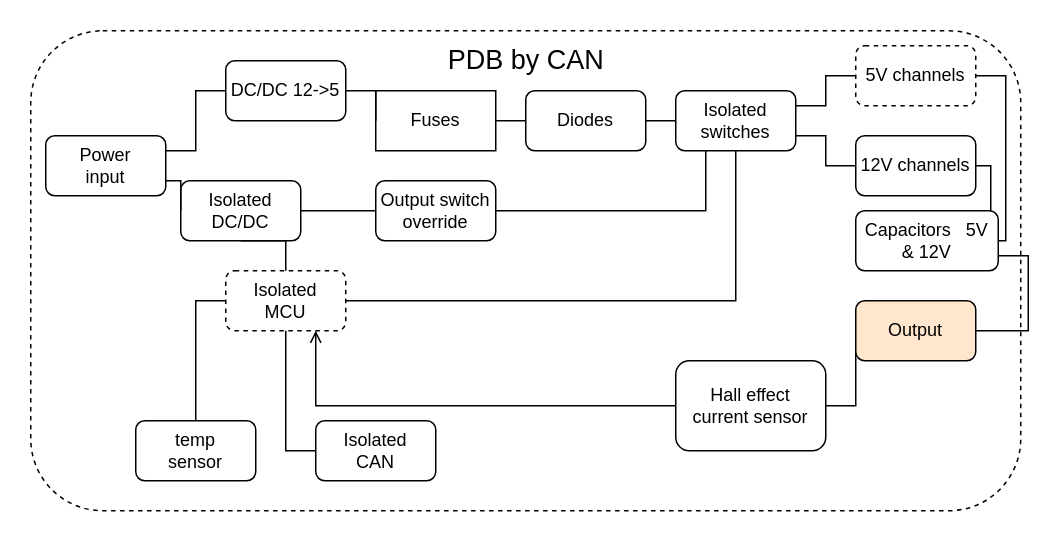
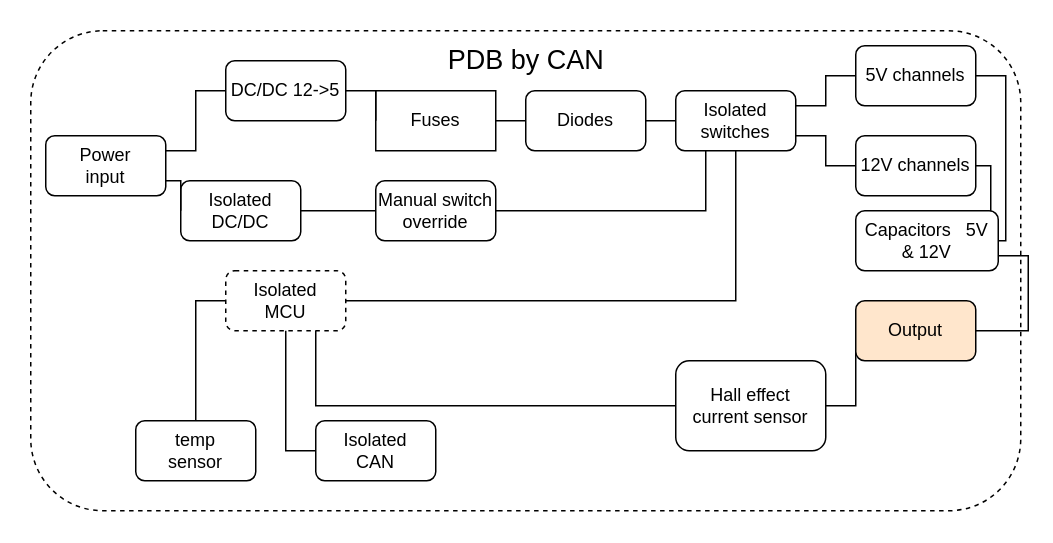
(916, 76) -> (916, 76)
(436, 211) -> (436, 211)
(286, 254) -> none
(316, 338) -> (316, 336)
